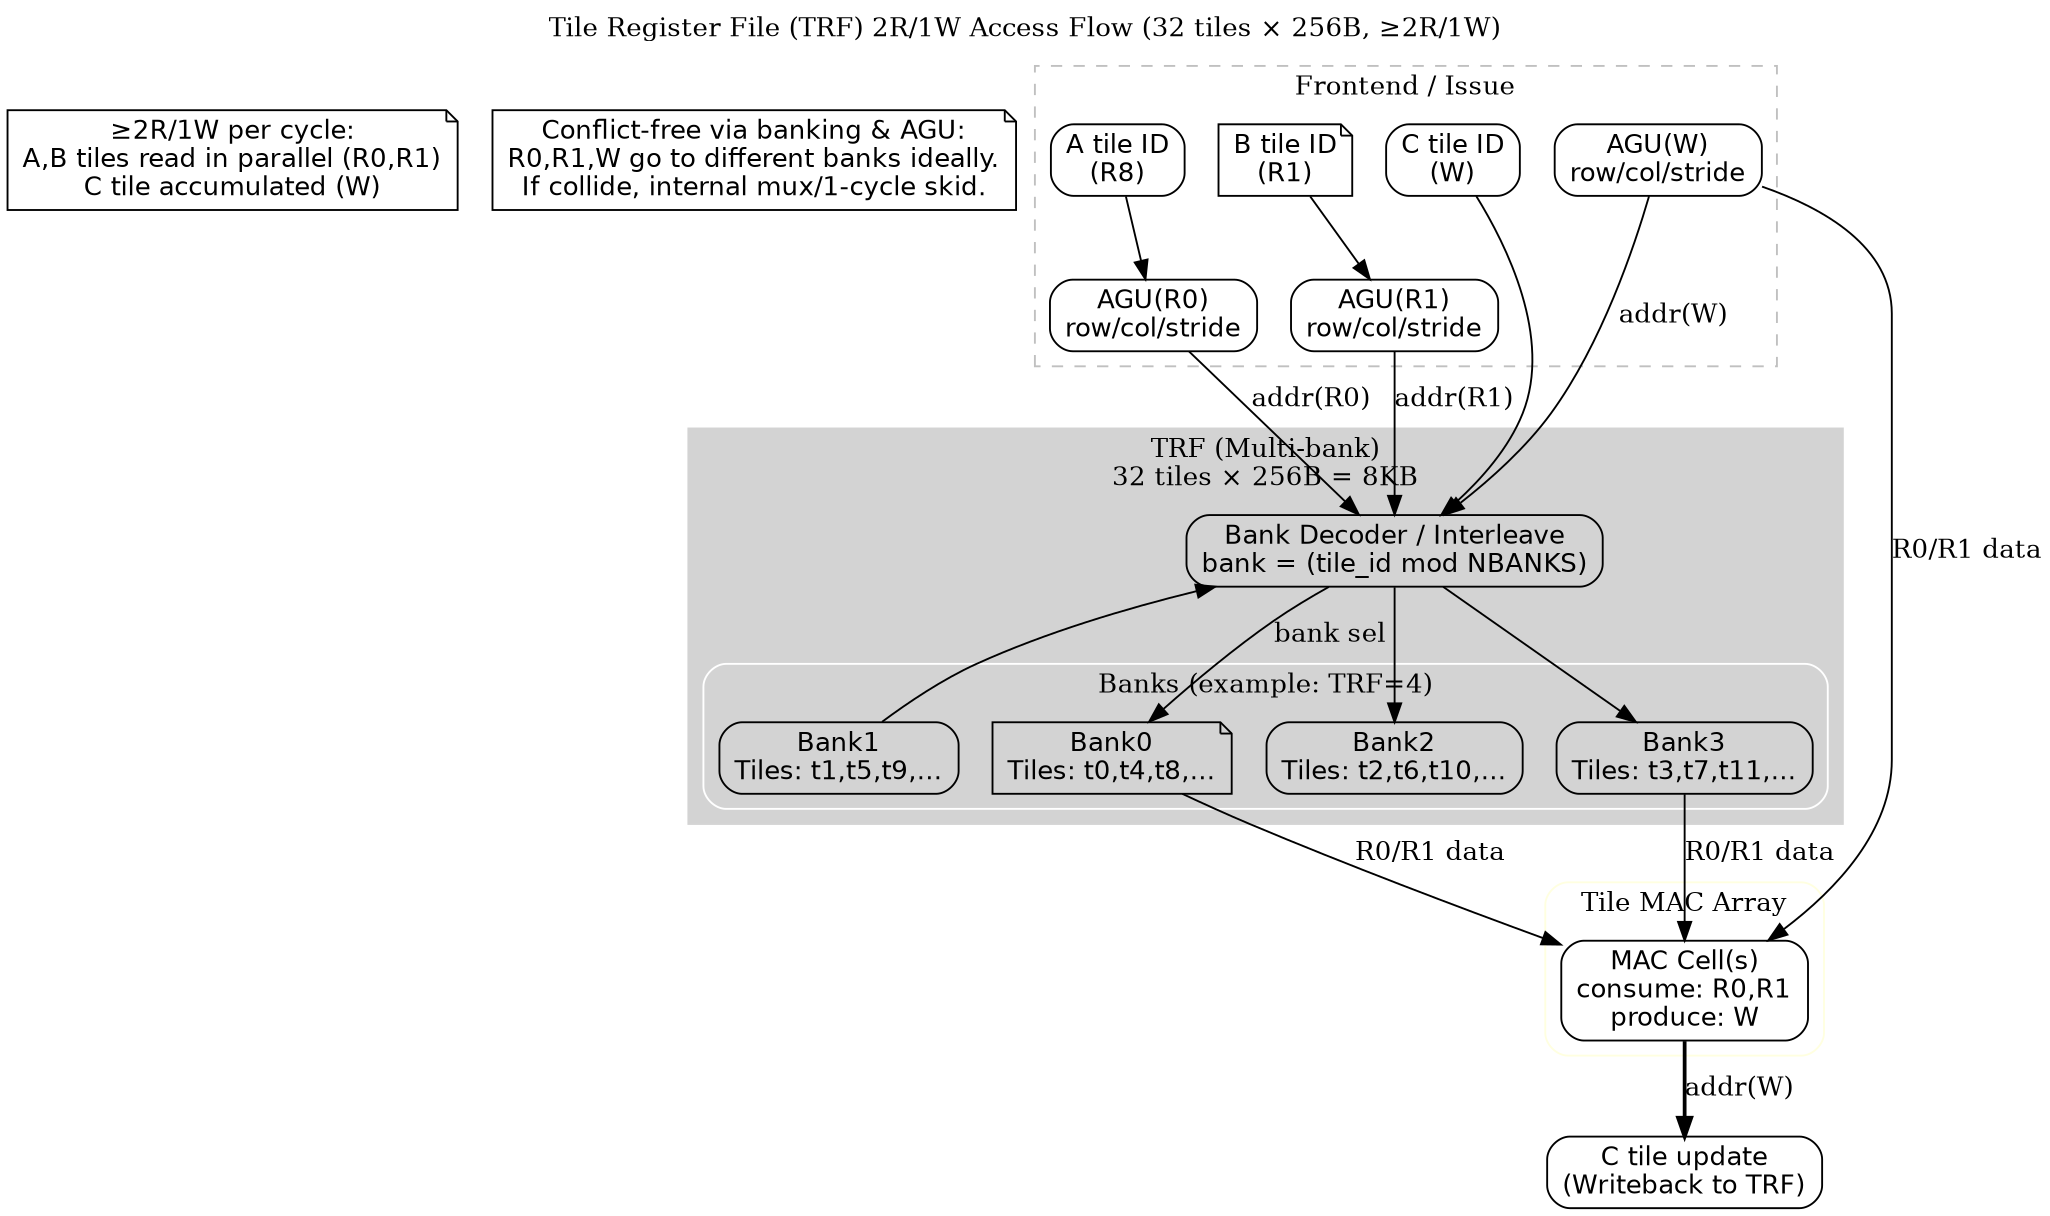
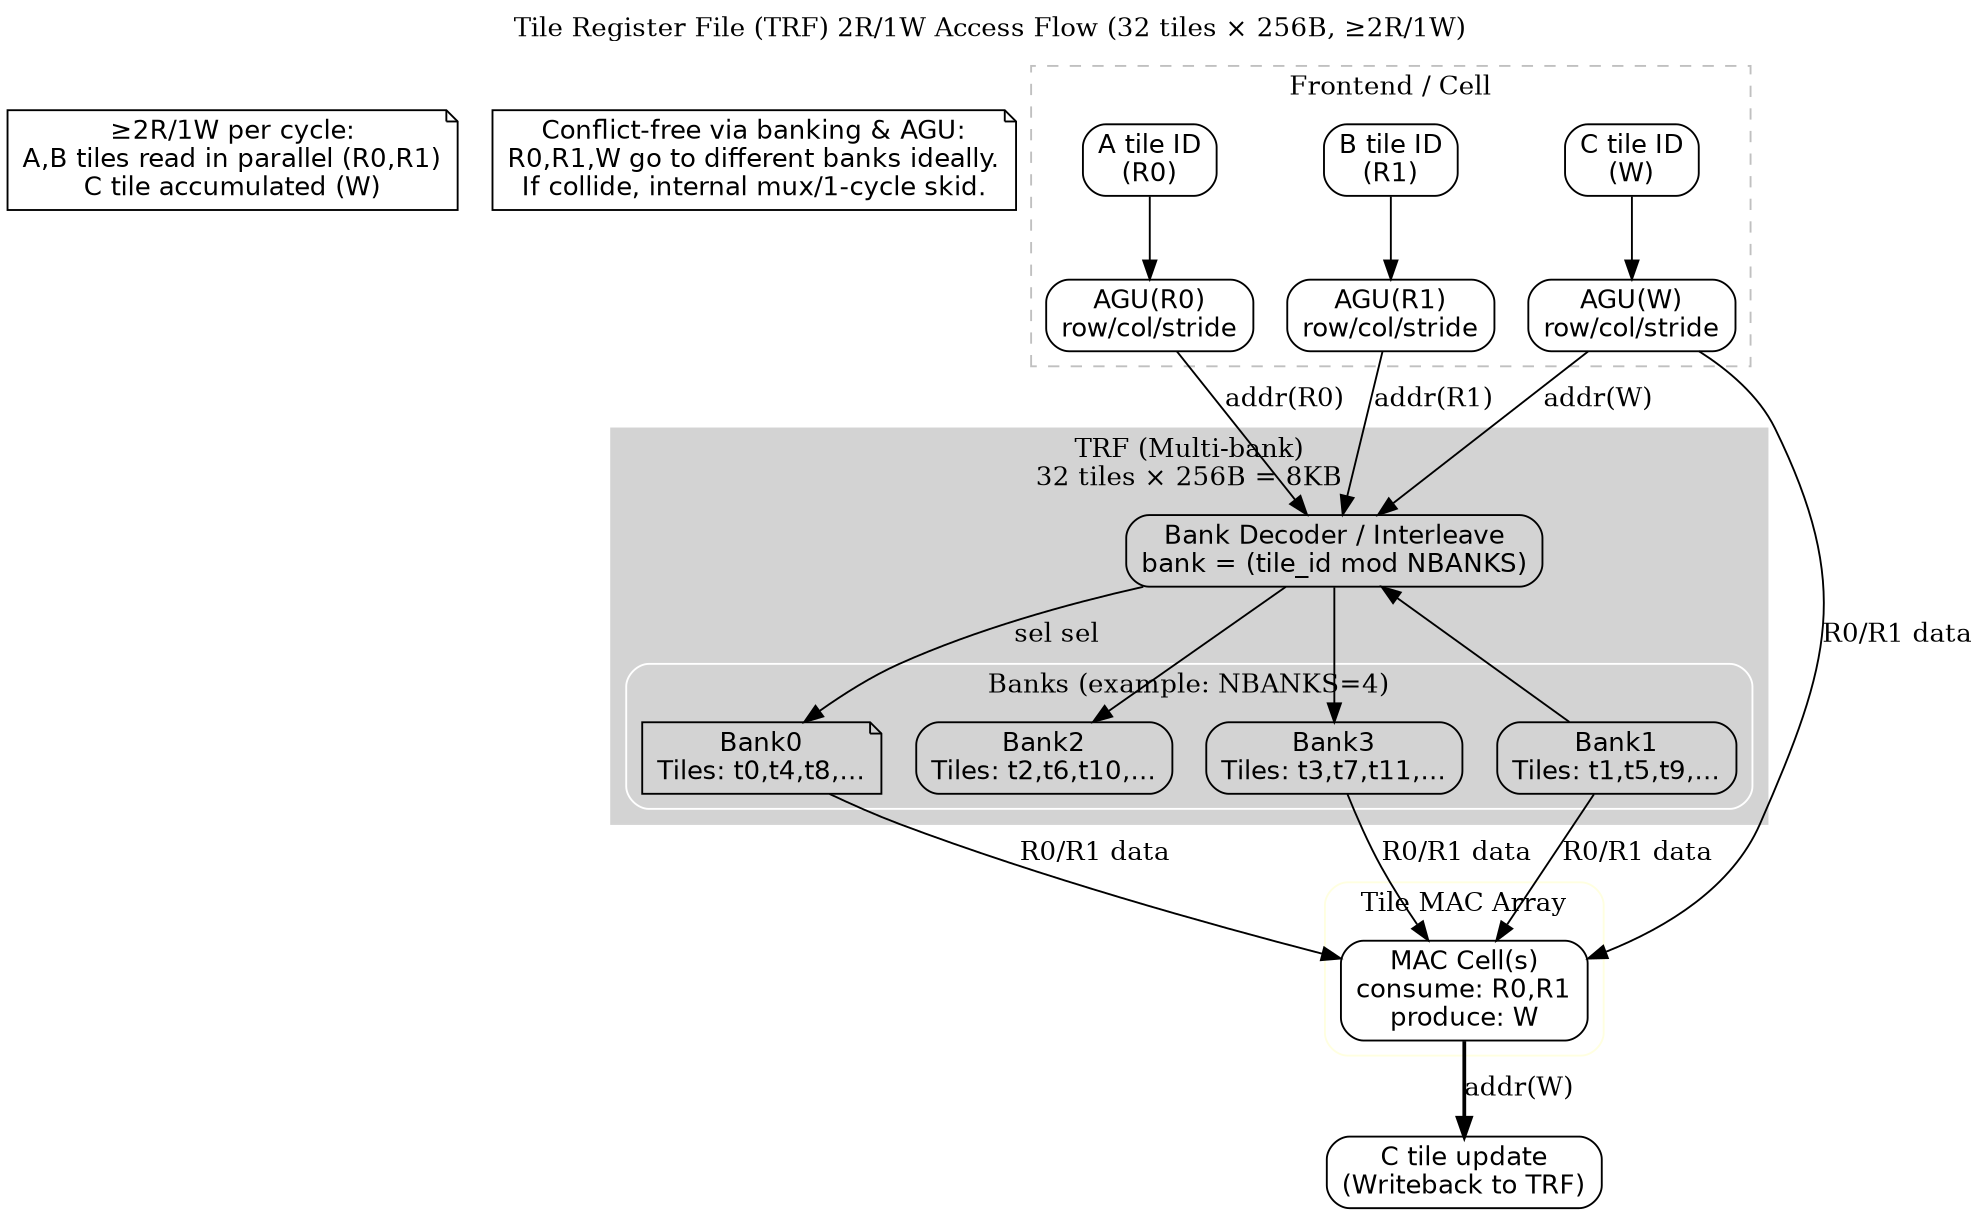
(1406, 88) -> (1391, 88)
(1118, 160) -> (1150, 160)
(1285, 160) -> (1391, 160)
(1532, 347) -> (1632, 228)
(1331, 635) -> (1057, 635)
(1266, 686) -> (1189, 686)
none -> (1551, 859)
